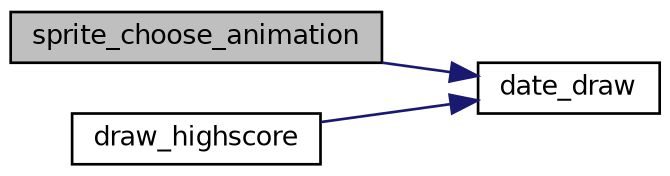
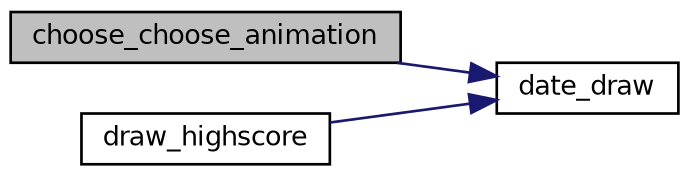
(196, 37) -> (206, 37)
